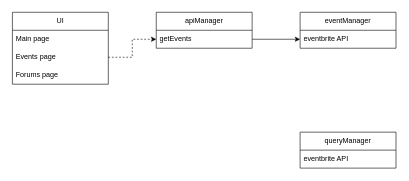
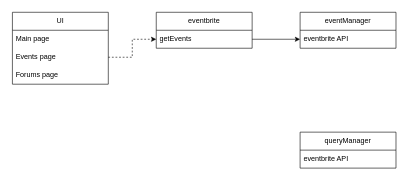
(204, 21) -> (204, 21)
